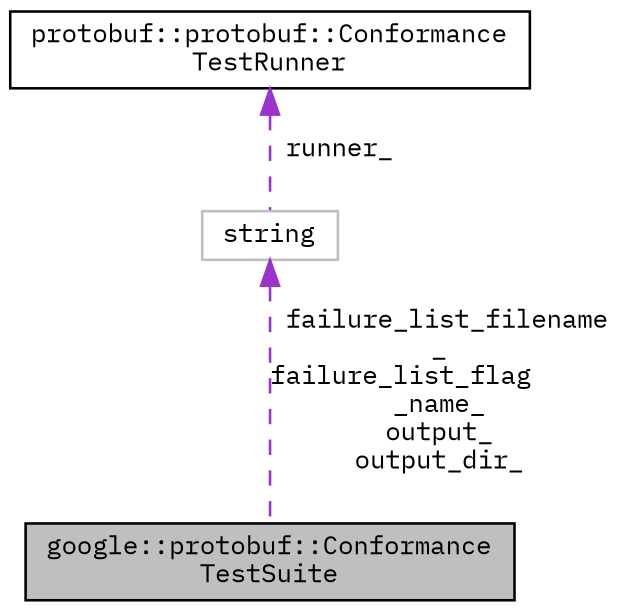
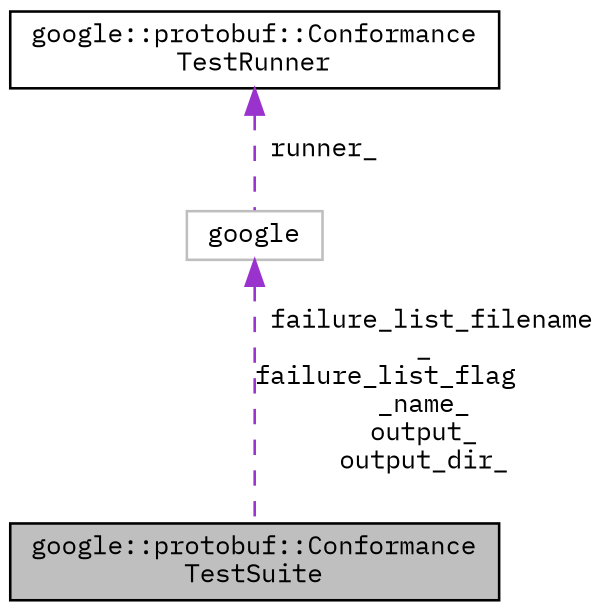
(270, 50) -> (255, 50)
(270, 235) -> (255, 235)
